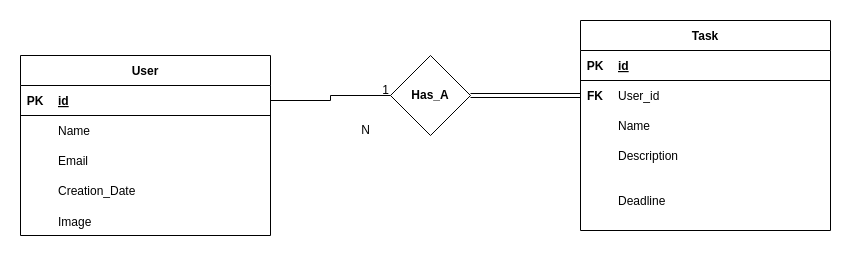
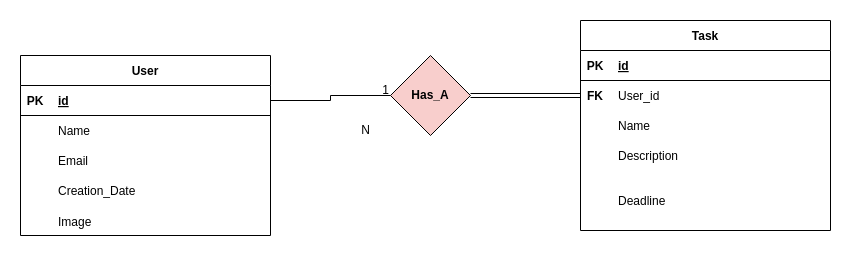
(431, 96) -> (431, 96)
